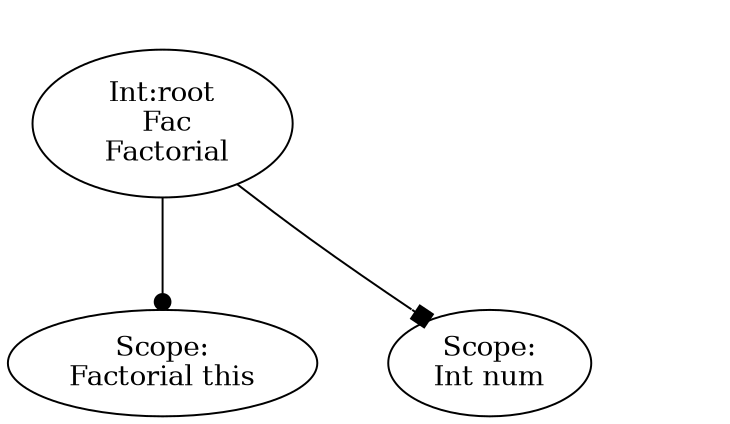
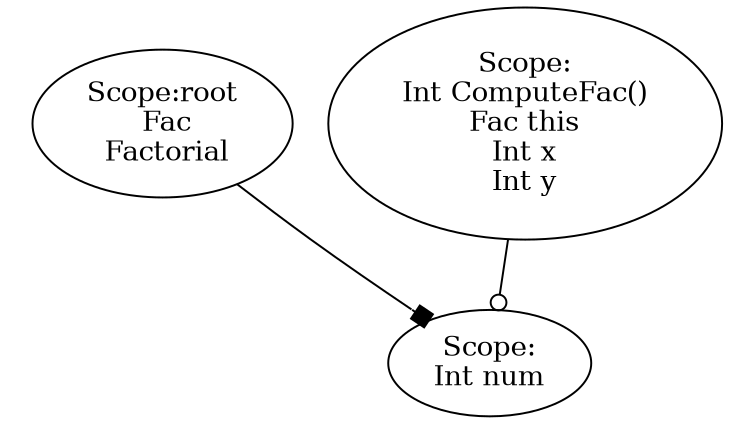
(163, 124) -> (163, 124)
none -> (525, 124)
(163, 363) -> none
